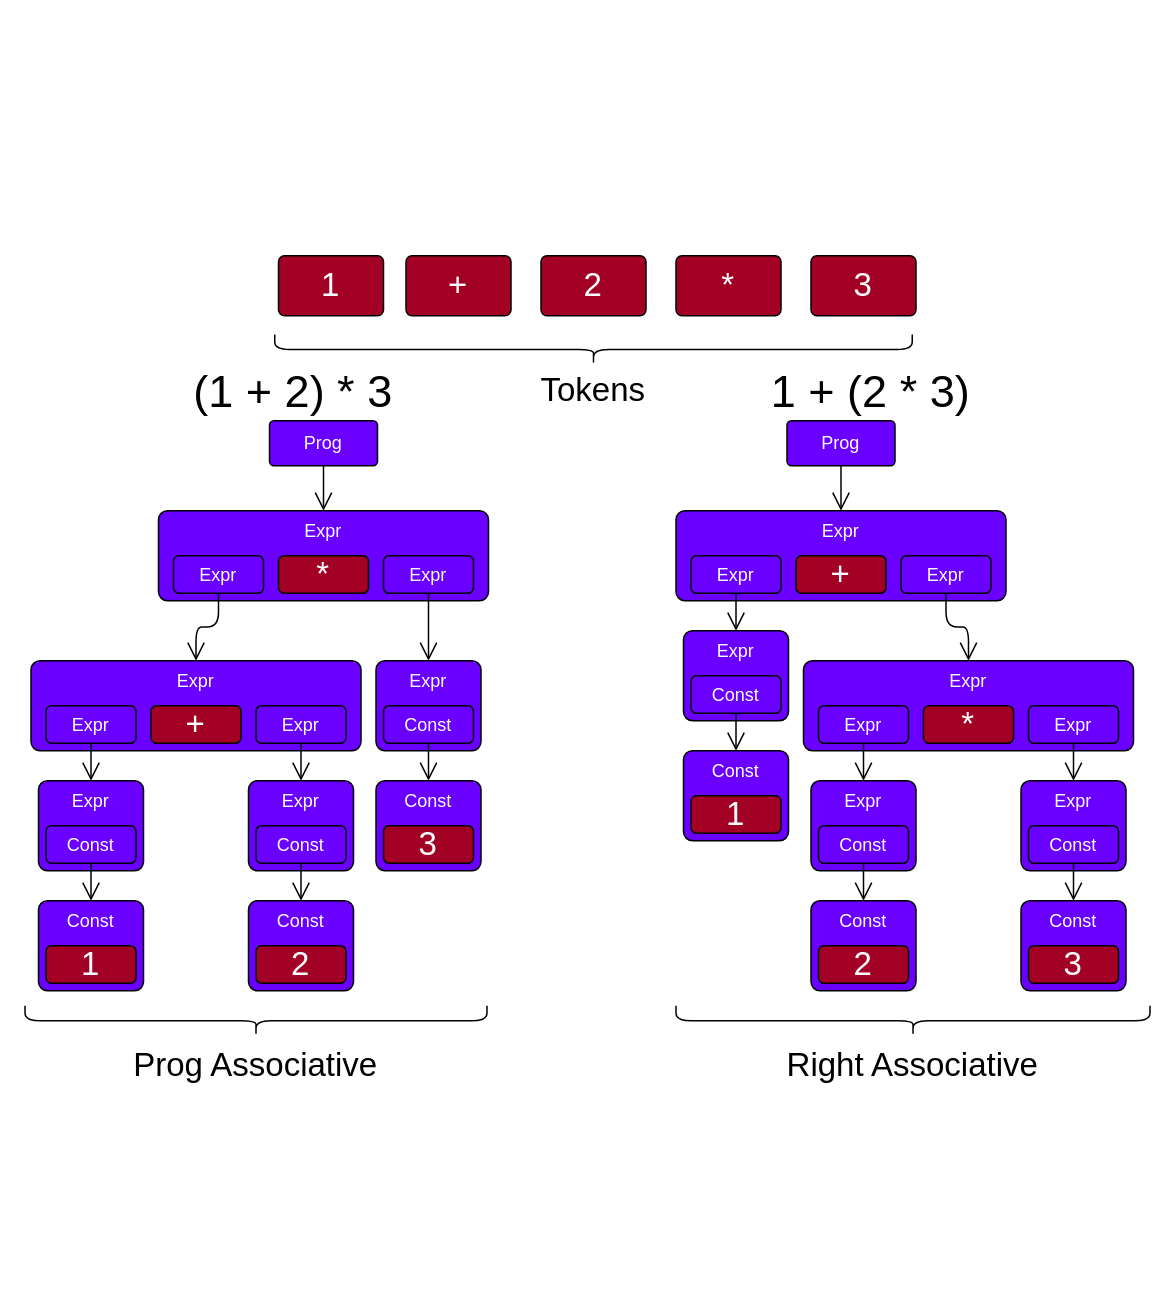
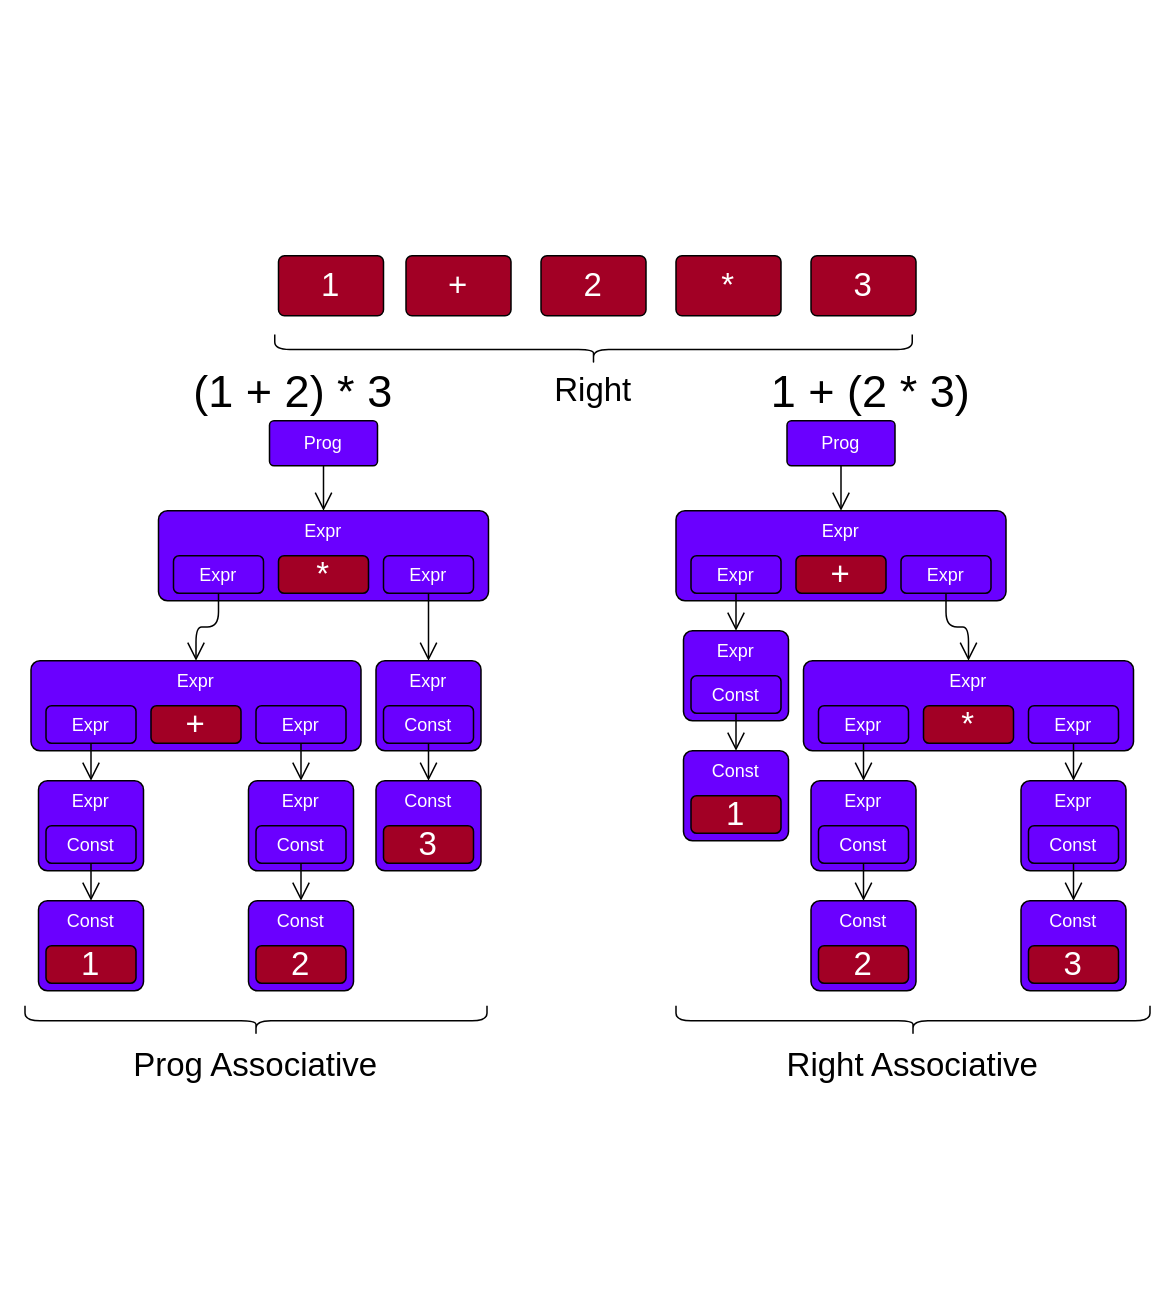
(593, 391) -> (593, 391)
